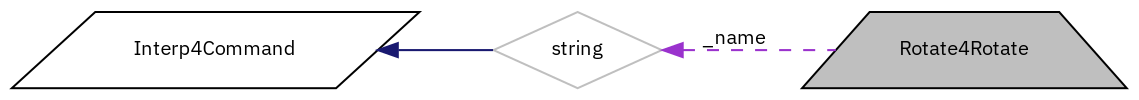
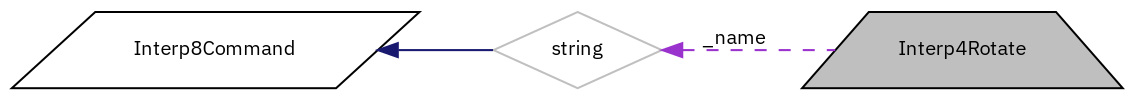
(216, 50) -> (216, 50)
(964, 50) -> (962, 50)
